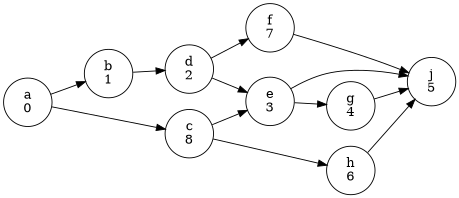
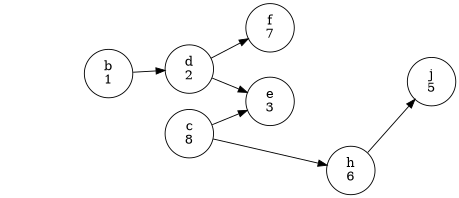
(347, 51) -> none
(343, 71) -> none
(28, 102) -> none
(351, 106) -> none
